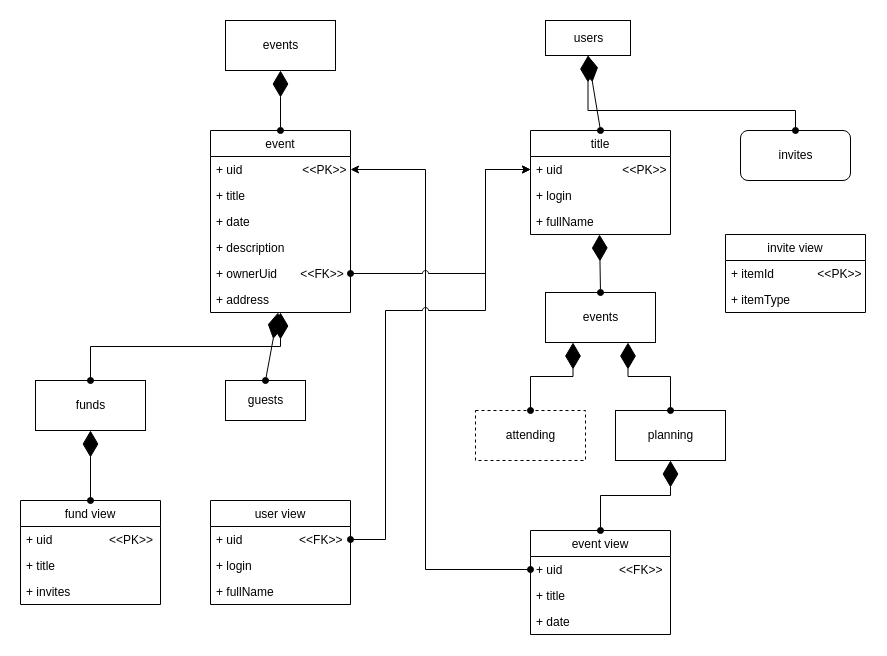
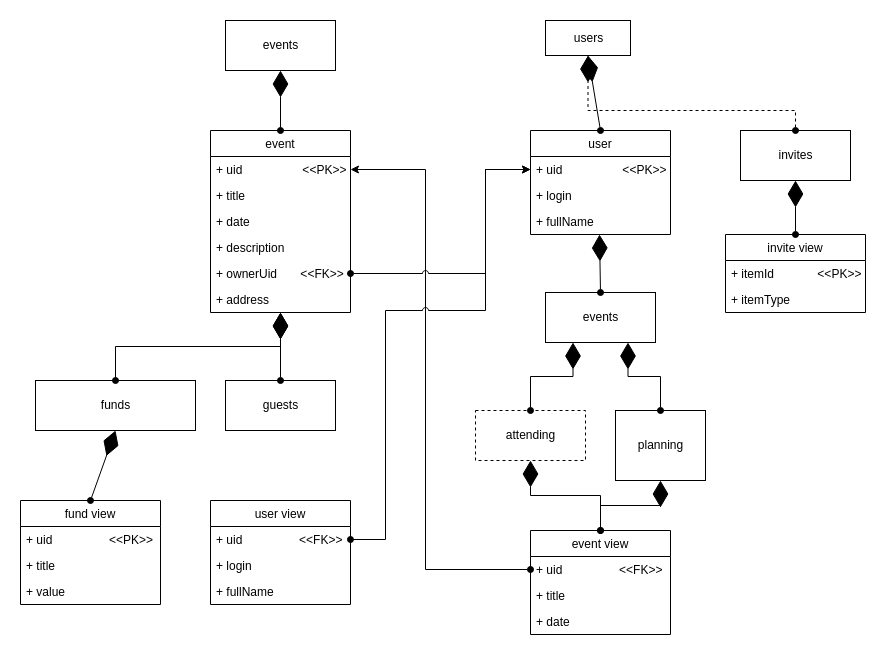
(685, 111) -> (685, 111)
(600, 144) -> (600, 144)
(796, 156) -> (796, 156)
none -> (796, 219)
(266, 401) -> (281, 406)
(91, 406) -> (116, 406)
(671, 436) -> (661, 446)
none -> (561, 496)
(52, 592) -> (46, 592)
